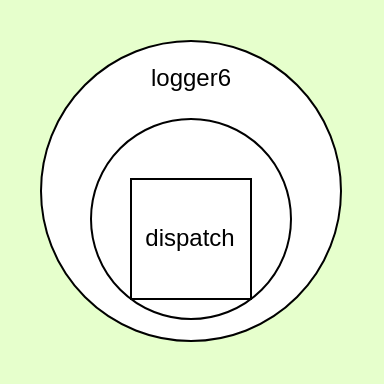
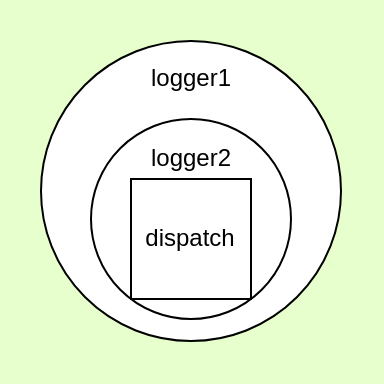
(192, 79) -> (192, 79)
none -> (191, 159)
